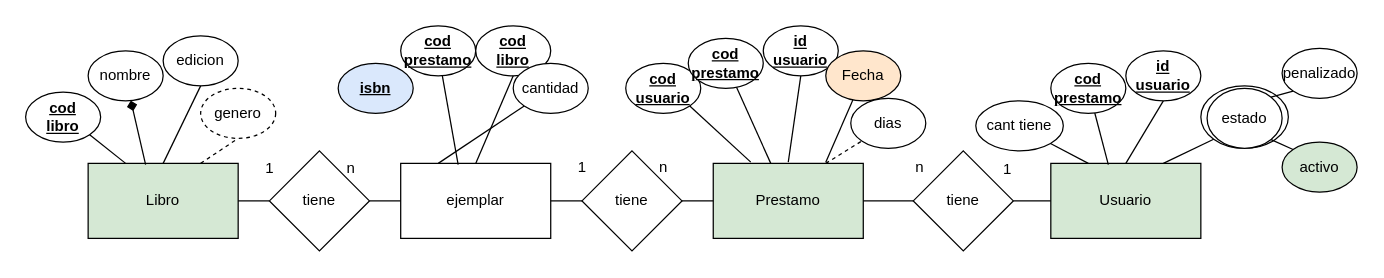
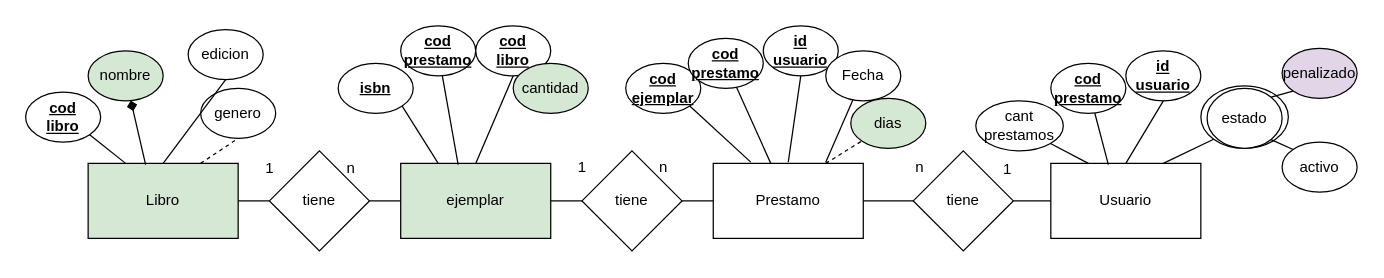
(201, 61) -> (226, 54)
(1319, 73) -> (1319, 73)
(126, 76) -> (126, 76)
(863, 76) -> (863, 76)
(376, 88) -> (376, 88)
(551, 88) -> (551, 88)
(663, 88) -> (663, 88)
(238, 113) -> (238, 113)
(888, 123) -> (888, 123)
(1019, 126) -> (1019, 126)
(462, 148) -> (420, 135)
(1319, 167) -> (1319, 167)
(476, 201) -> (476, 201)
(788, 201) -> (788, 201)
(1126, 201) -> (1126, 201)
